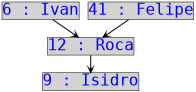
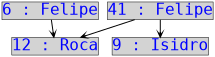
(41, 11) -> (50, 11)
(91, 62) -> (160, 26)
